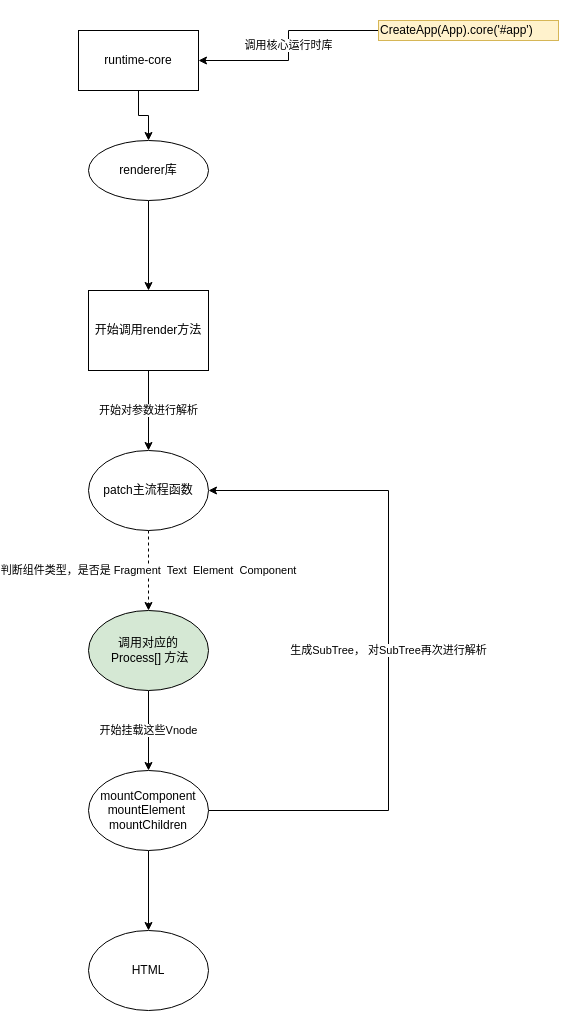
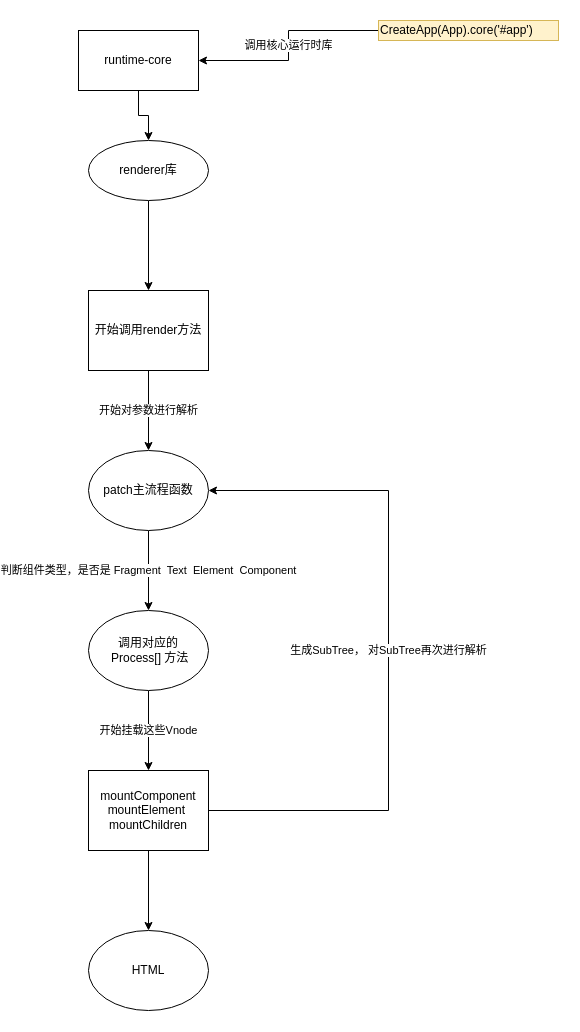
(149, 548) -> (149, 548)
(149, 651) -> (149, 651)
(149, 811) -> (149, 811)
